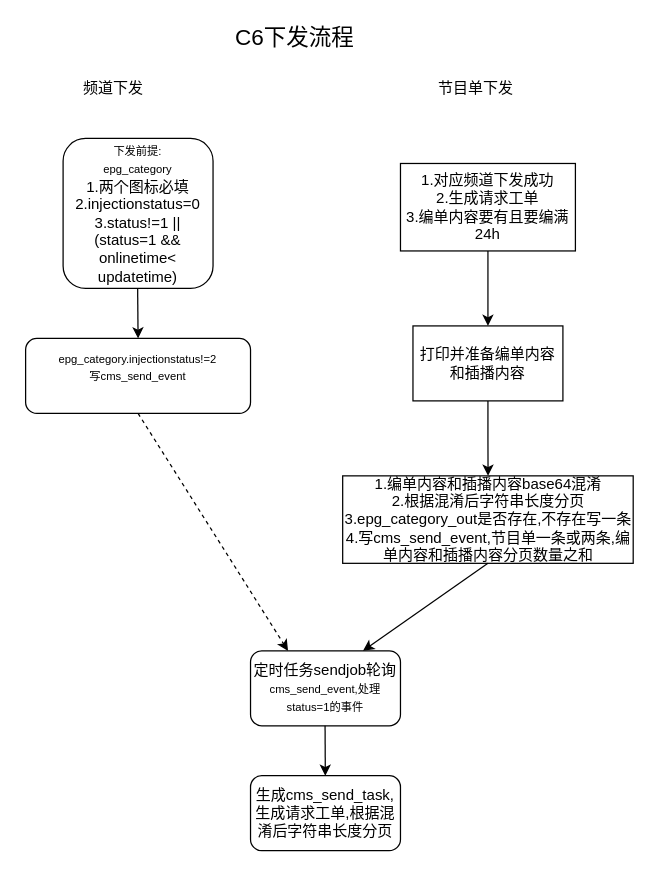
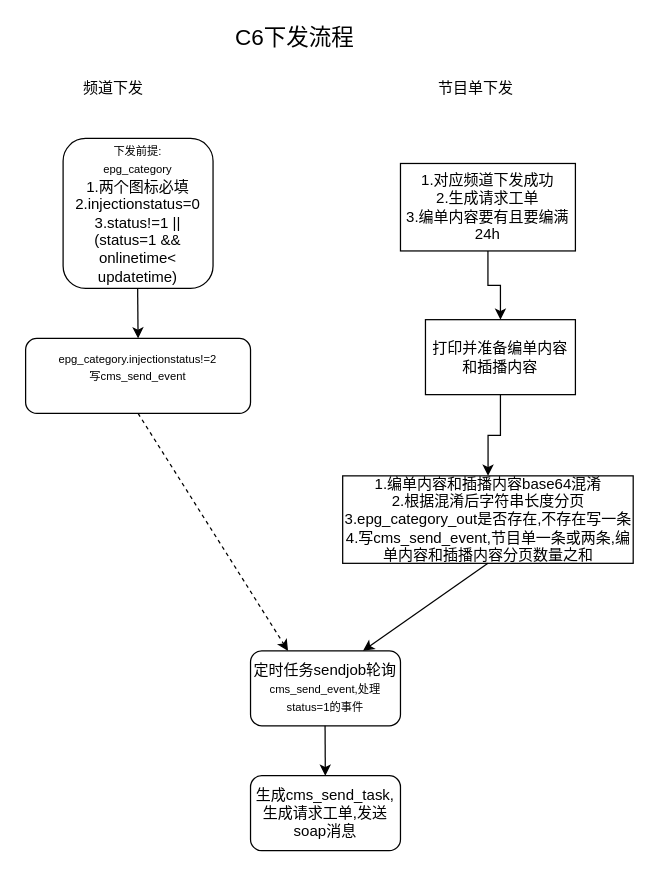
(488, 363) -> (501, 357)
(326, 813) -> (326, 813)
